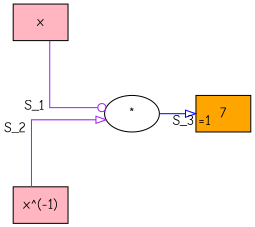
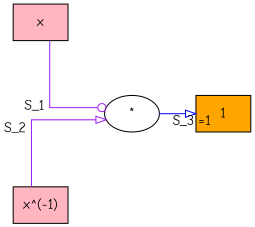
(223, 114) -> (223, 114)
